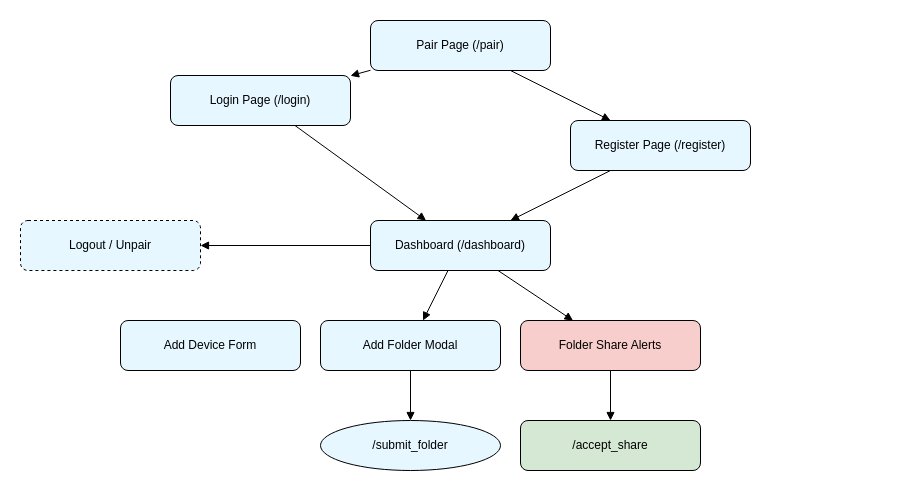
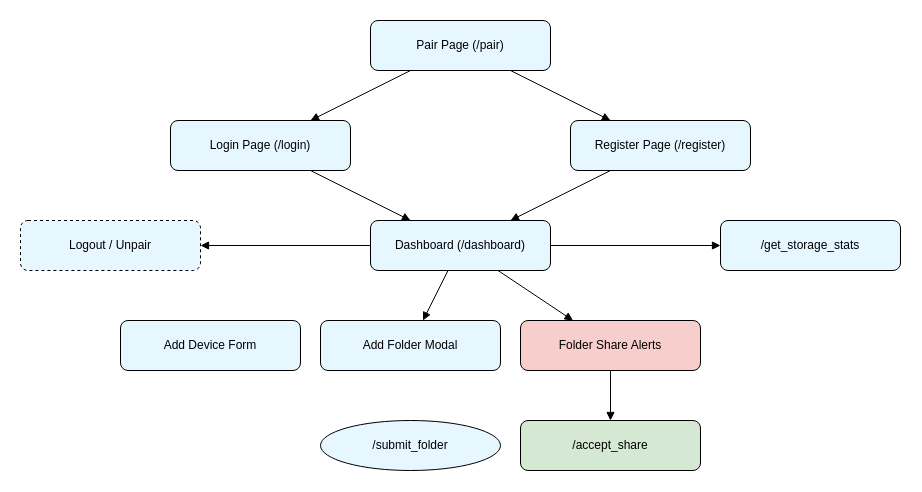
(261, 101) -> (261, 146)
none -> (631, 246)
none -> (811, 246)
(411, 391) -> none
